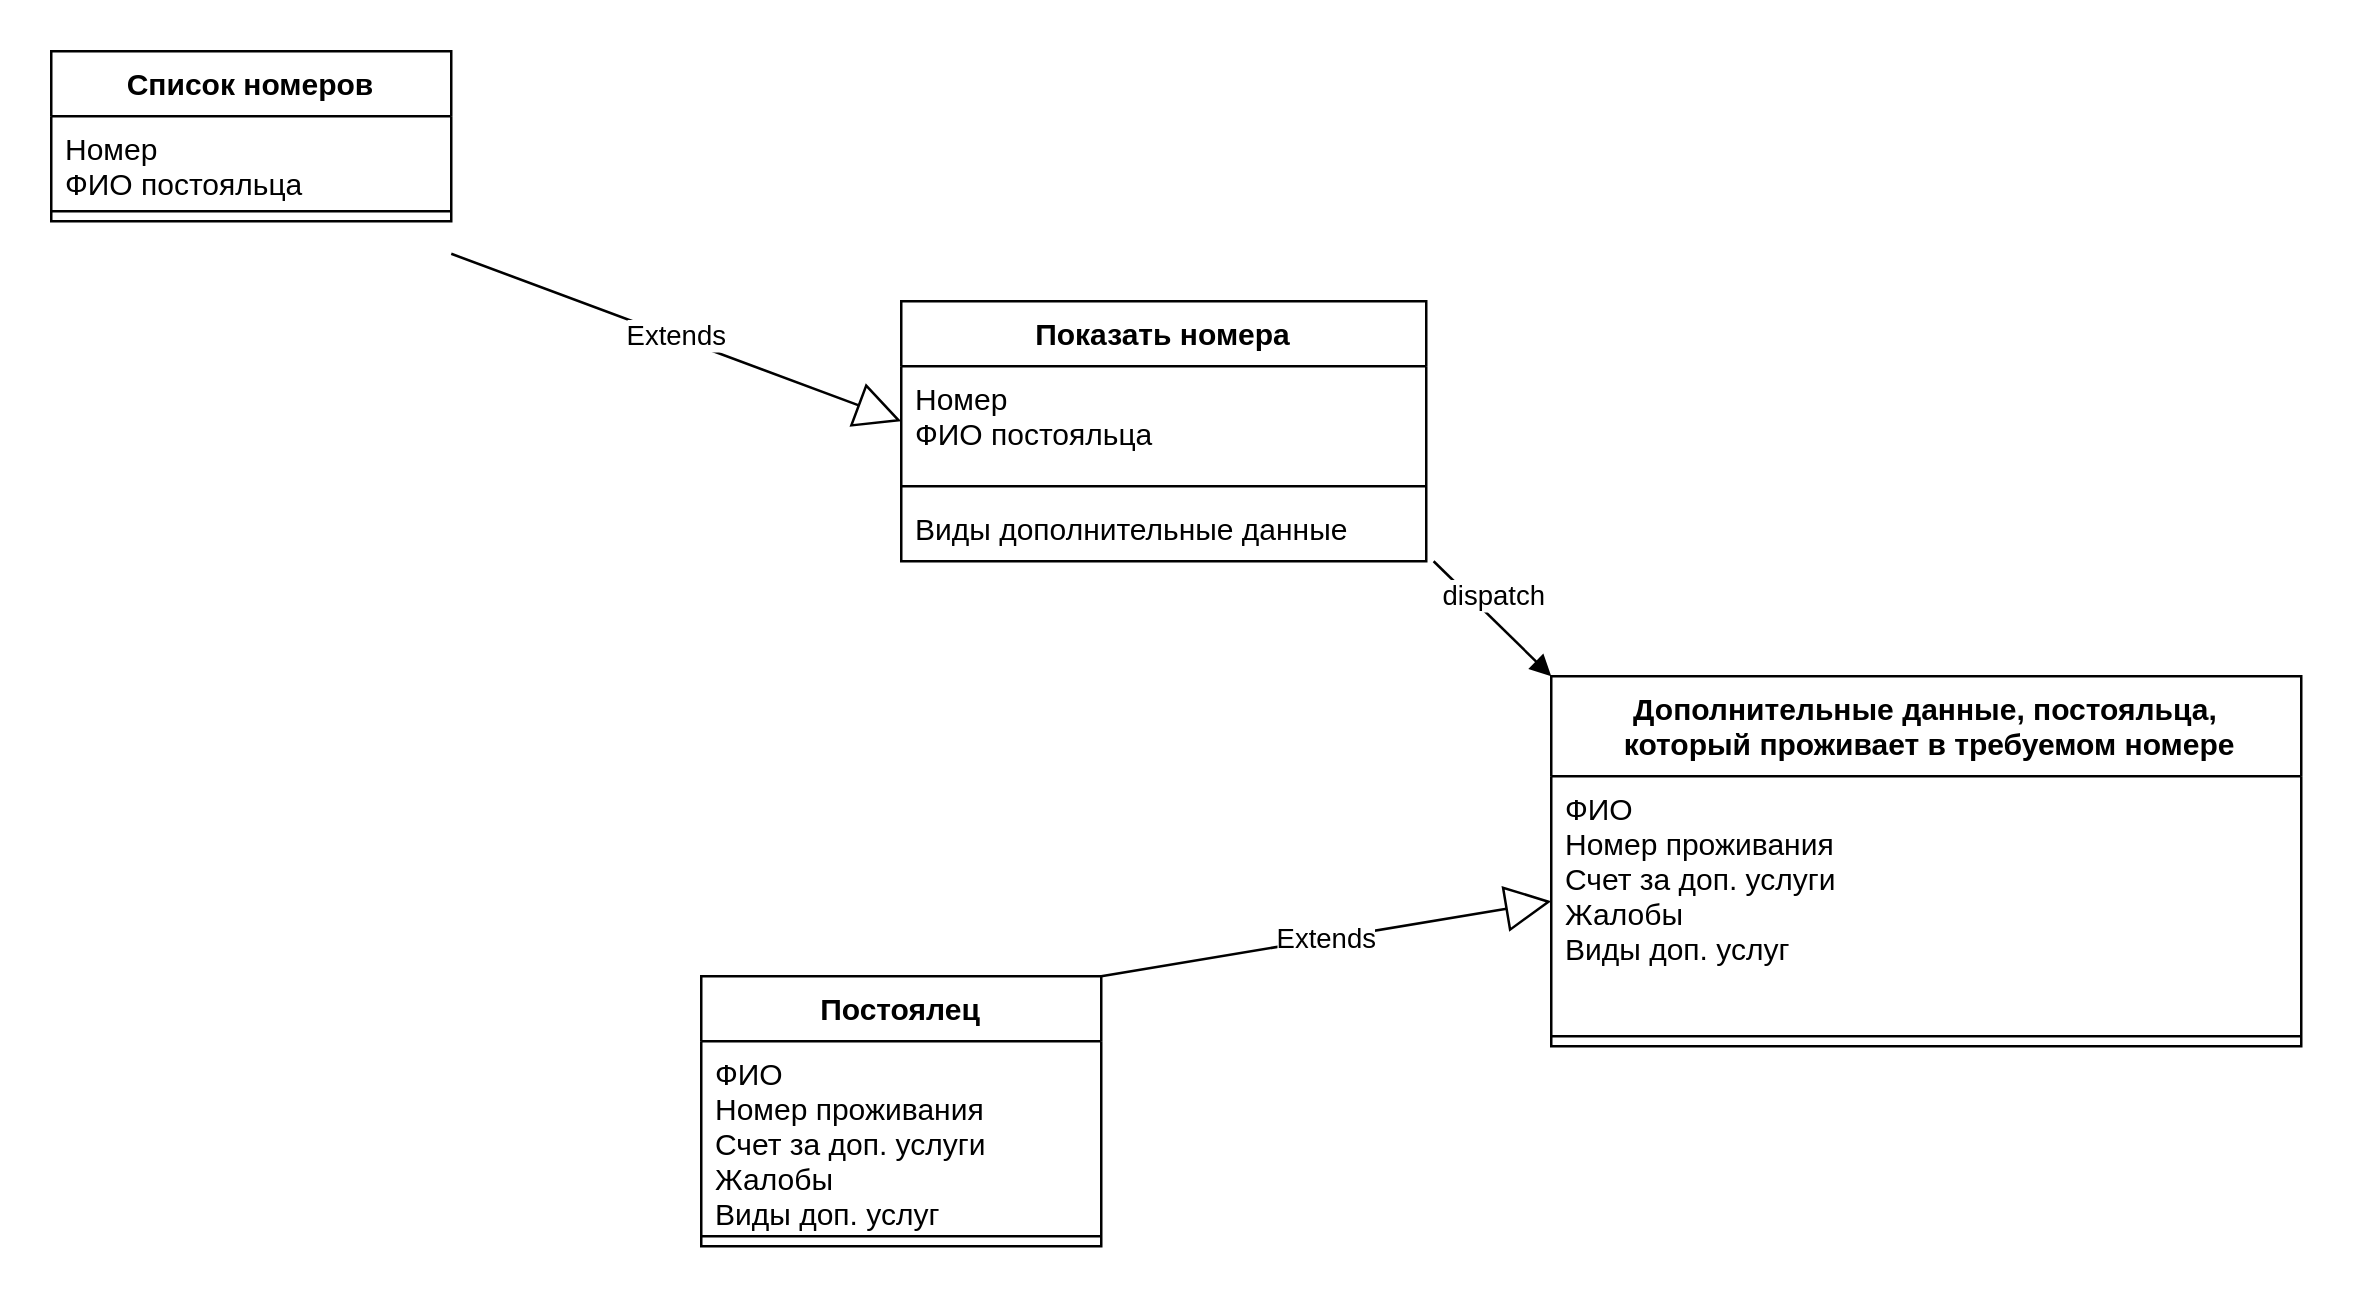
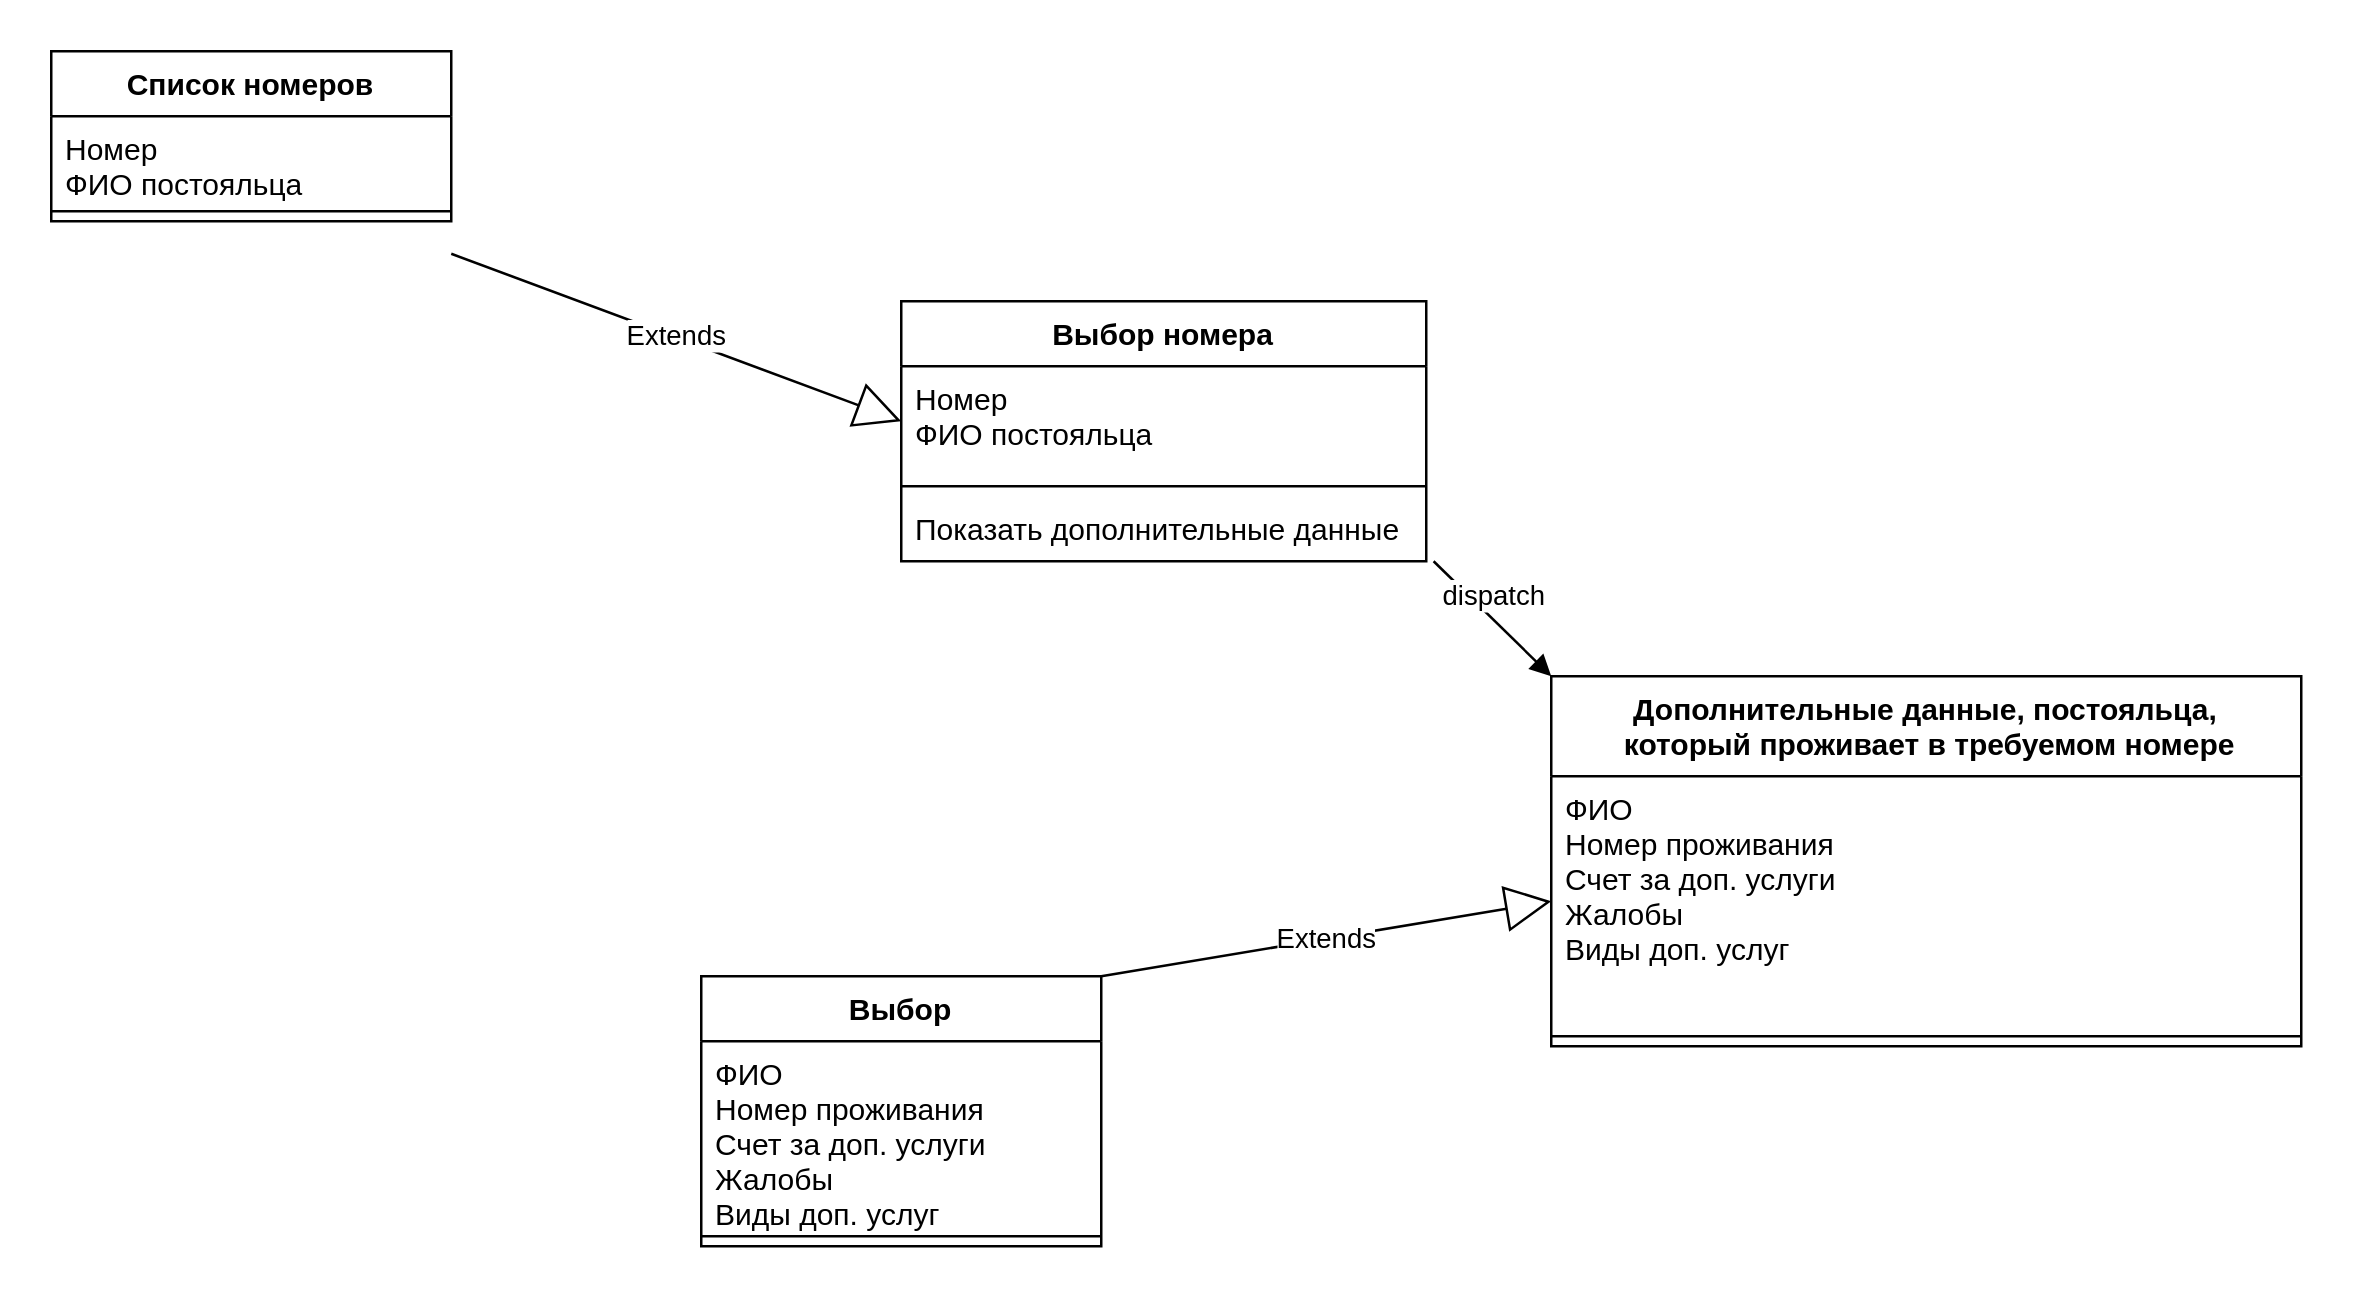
(1163, 335) -> (1163, 335)
(1126, 530) -> (1159, 530)
(900, 1010) -> (900, 1010)
